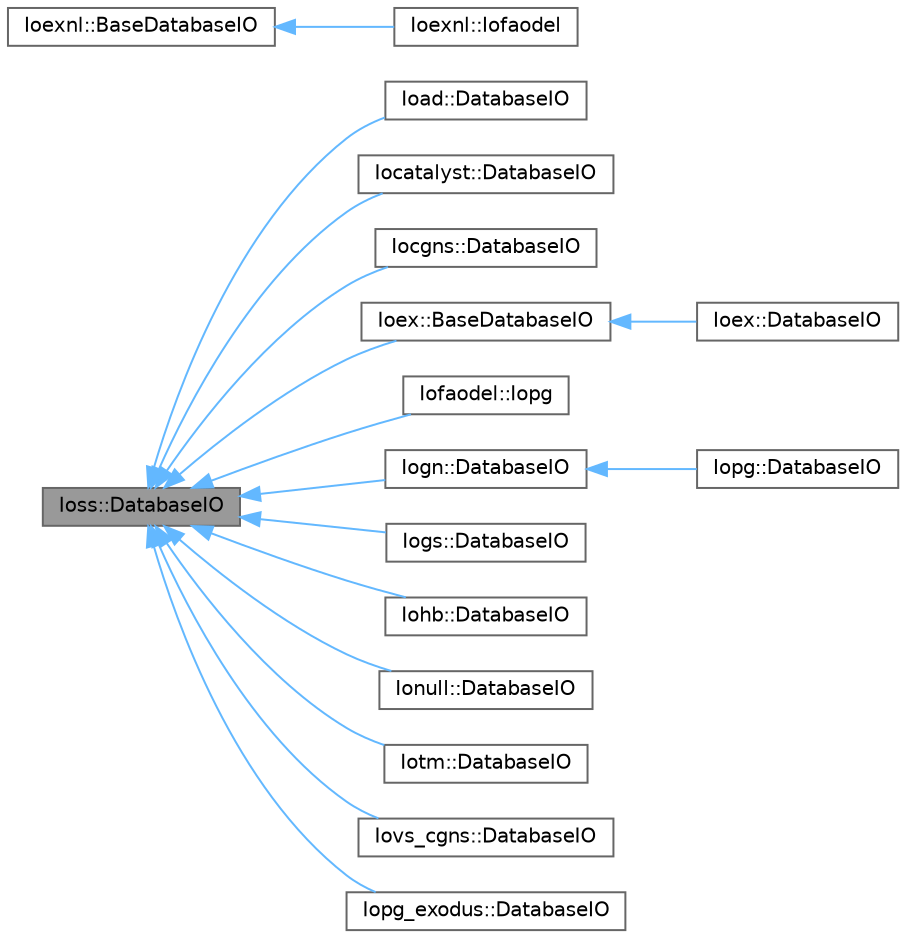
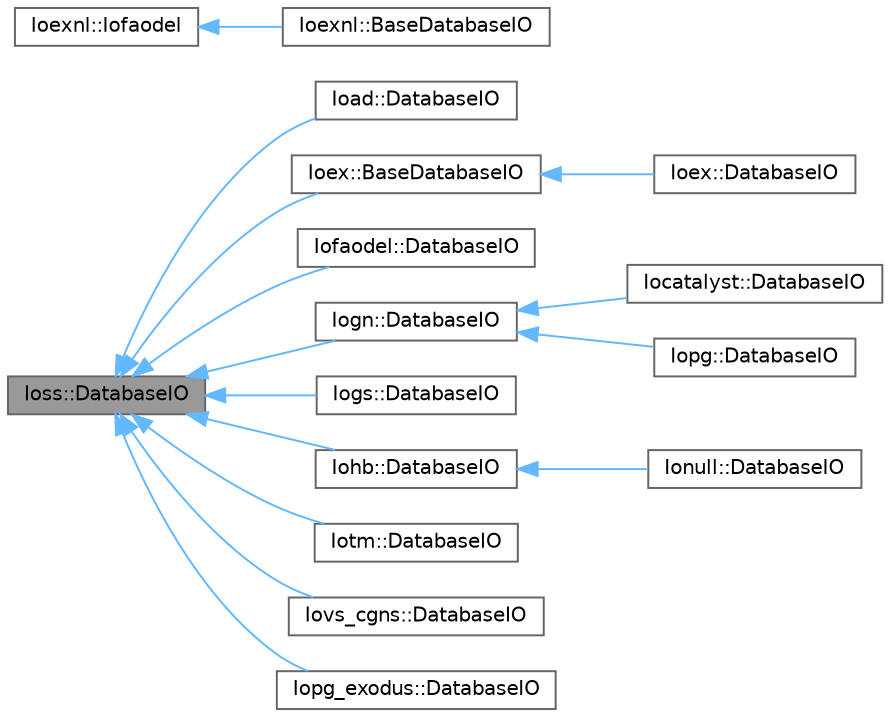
(345, 27) -> (251, 27)
(486, 248) -> none
(249, 312) -> (583, 303)
(486, 395) -> (416, 248)
(279, 616) -> (593, 469)
